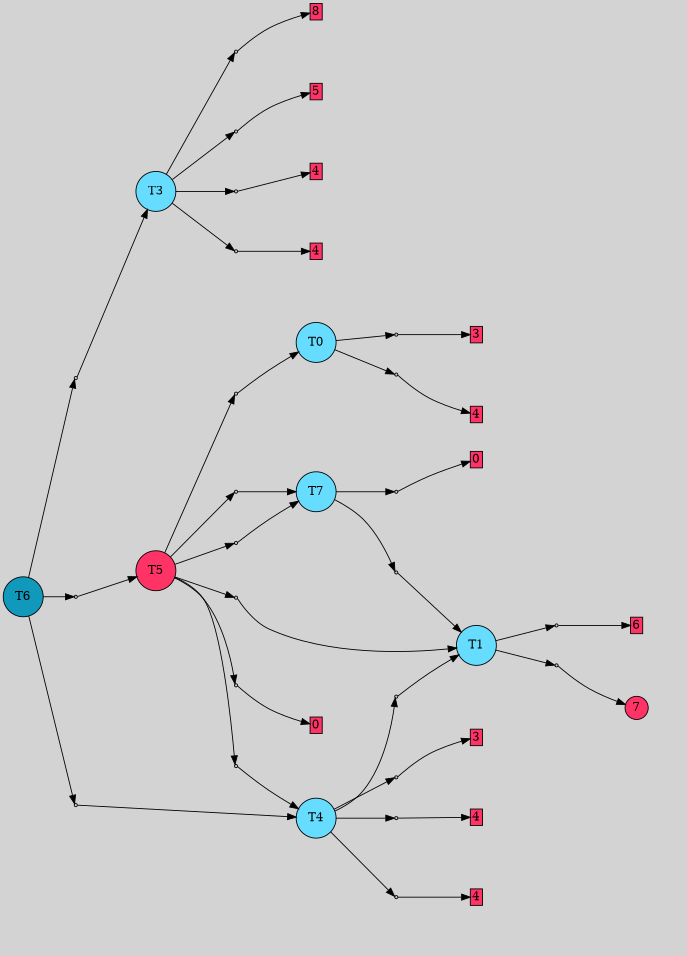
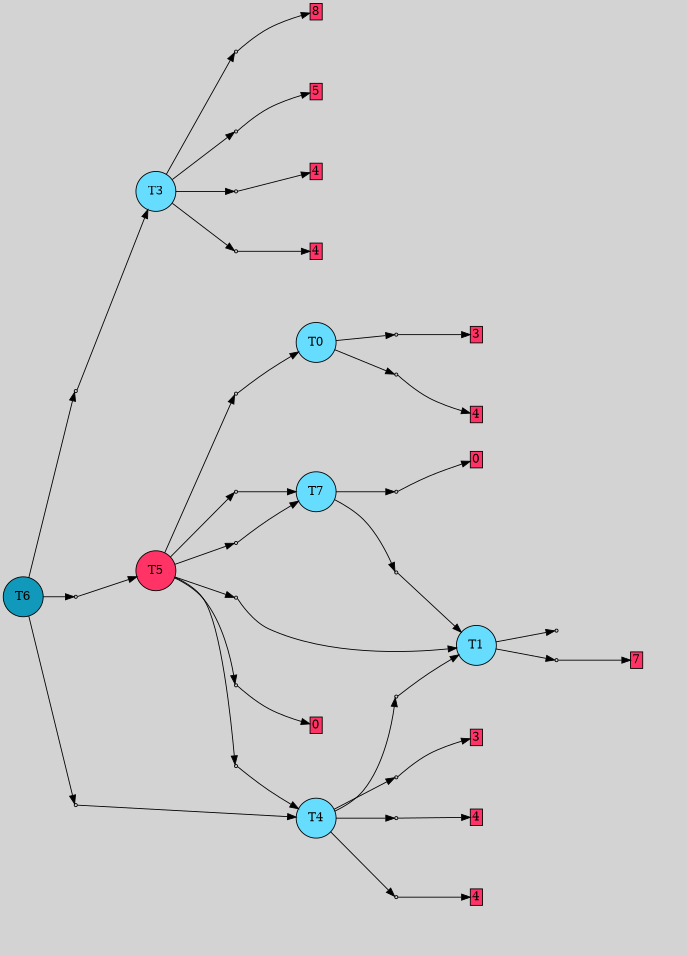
(637, 625) -> none
(637, 708) -> (637, 660)
